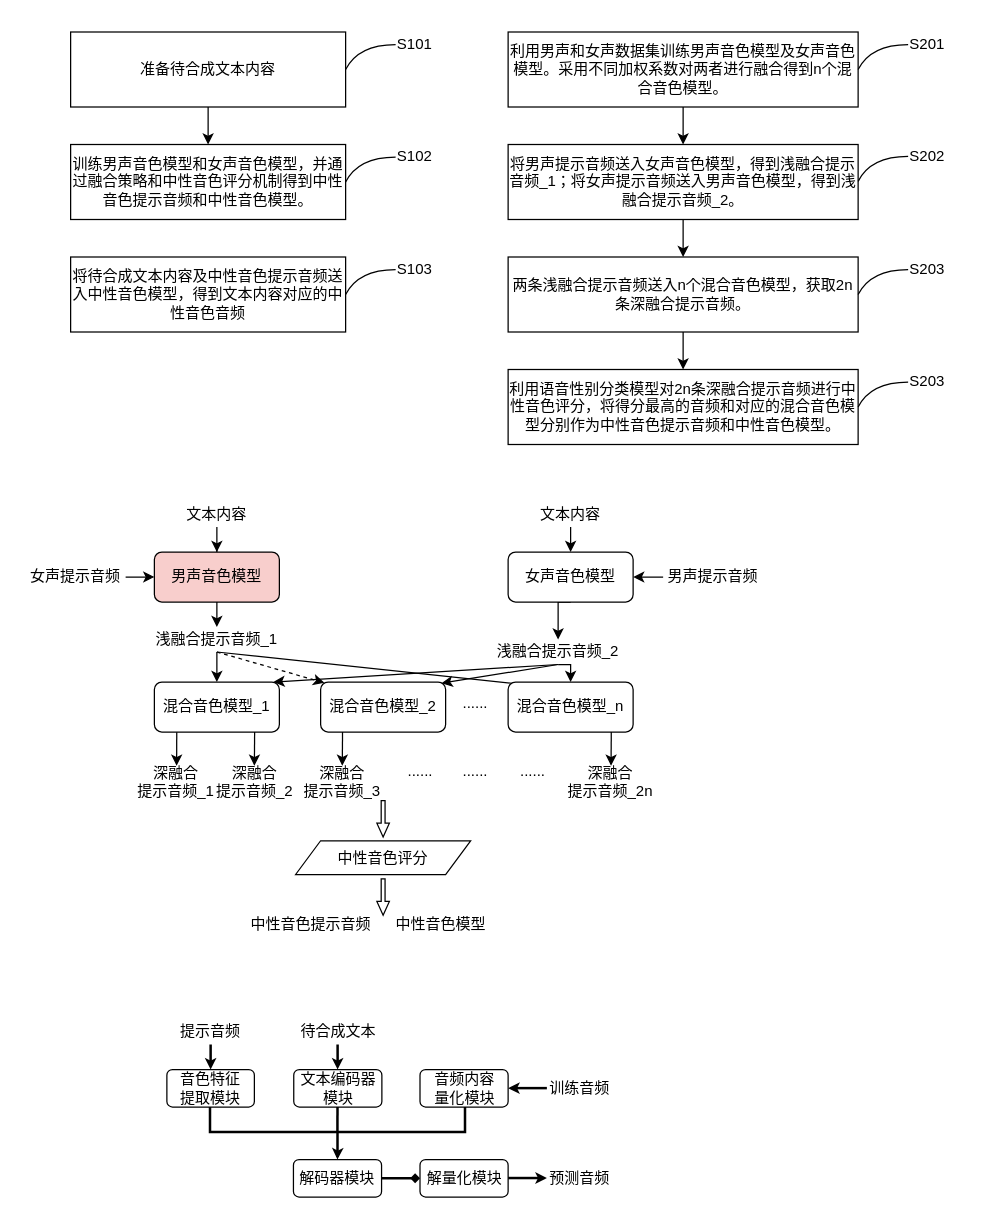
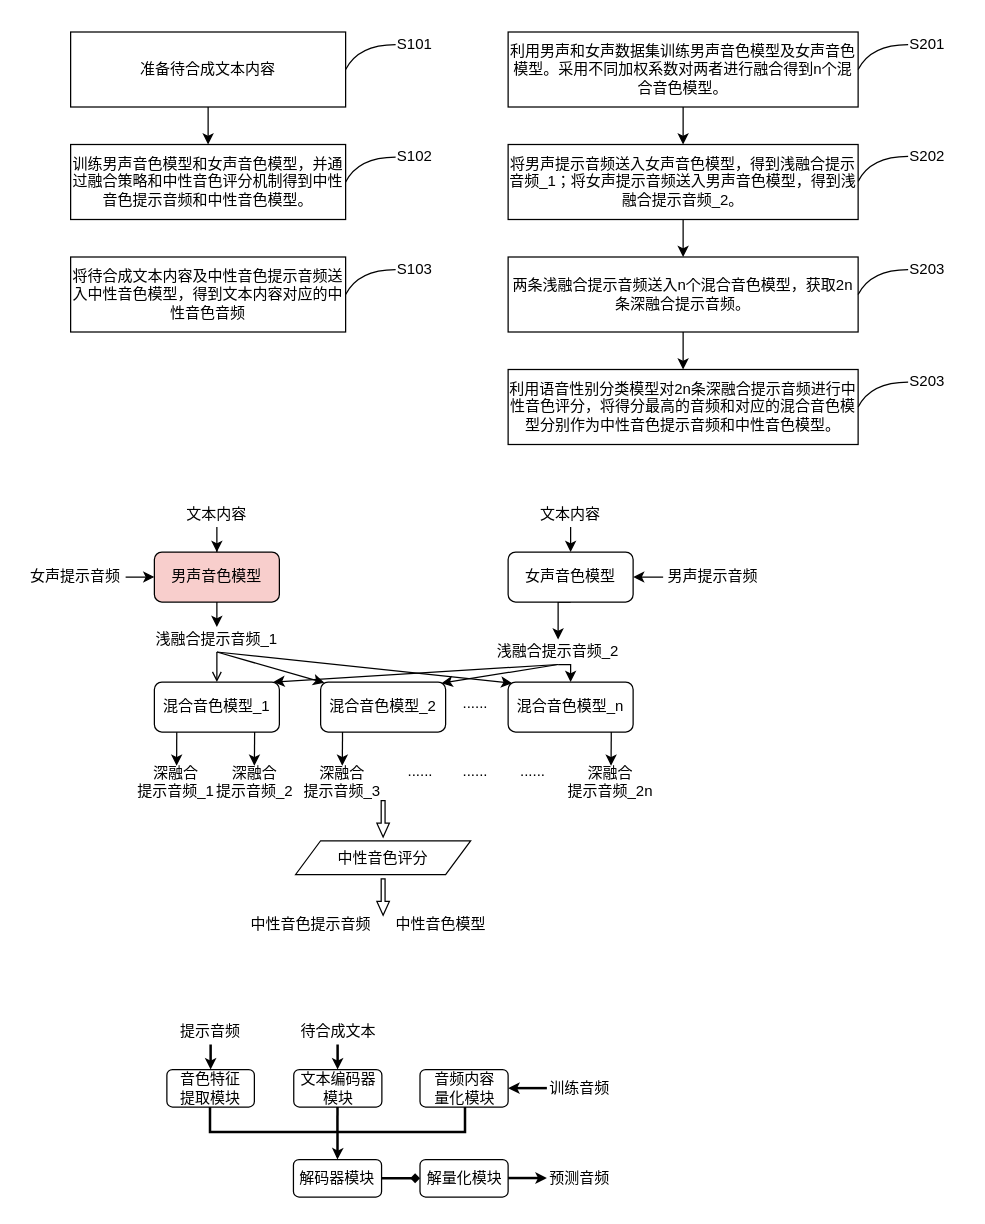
(264, 666) -> (264, 666)
(217, 672) -> (217, 673)
(505, 682) -> (502, 682)
